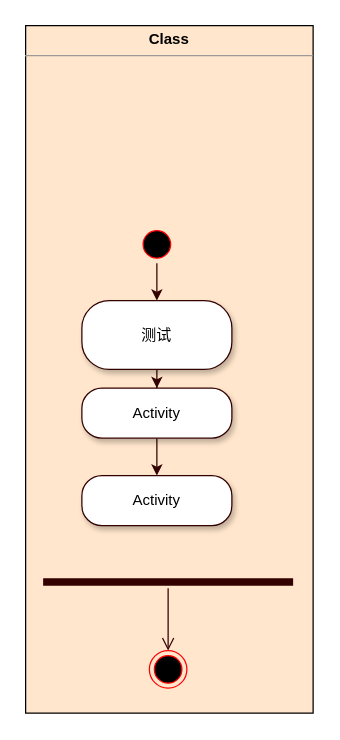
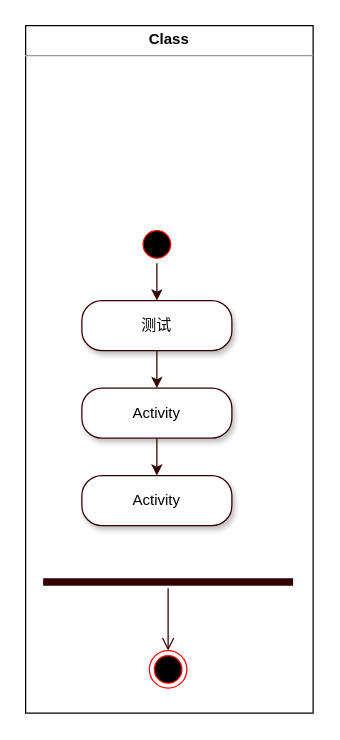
(157, 335) -> (157, 326)
(169, 369) -> (169, 369)
